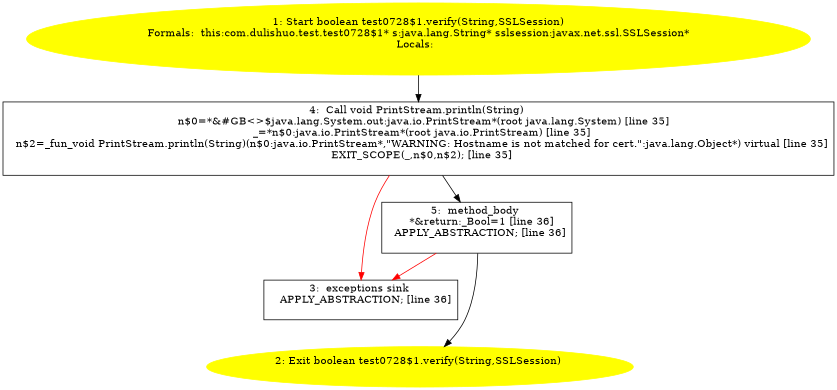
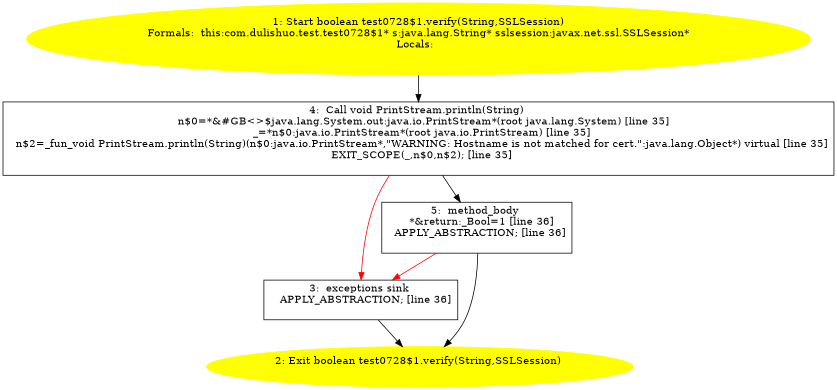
none -> (388, 330)
